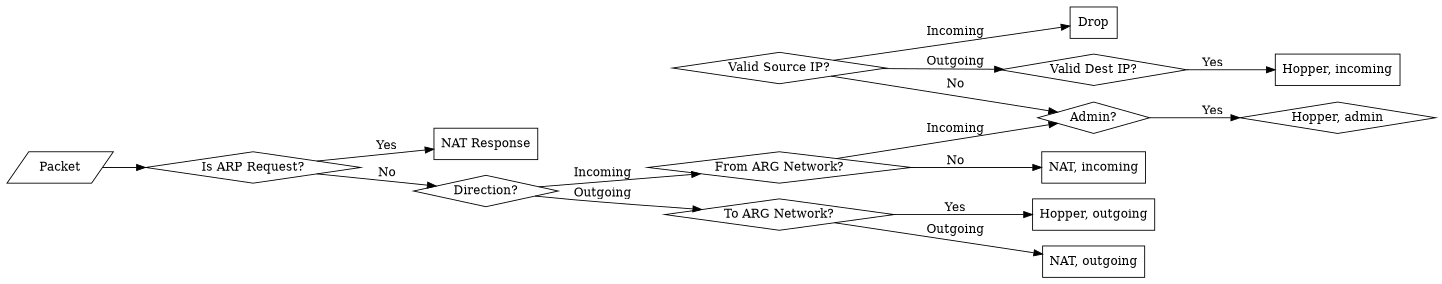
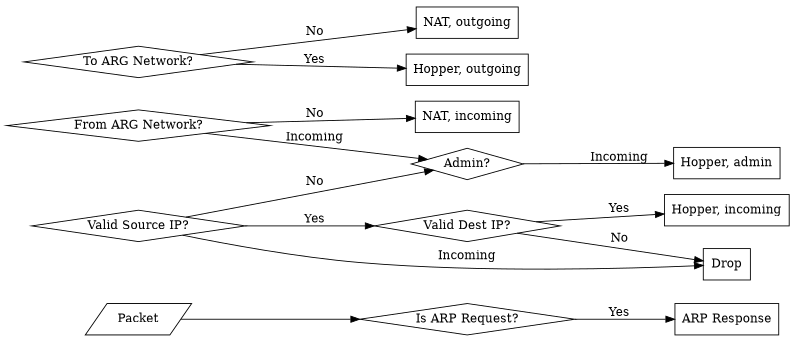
(956, 61) -> (315, 219)
(1213, 111) -> (620, 157)
(1338, 118) -> (727, 163)
(486, 144) -> (727, 319)
(486, 191) -> none
(956, 230) -> (315, 32)
none -> (606, 246)
